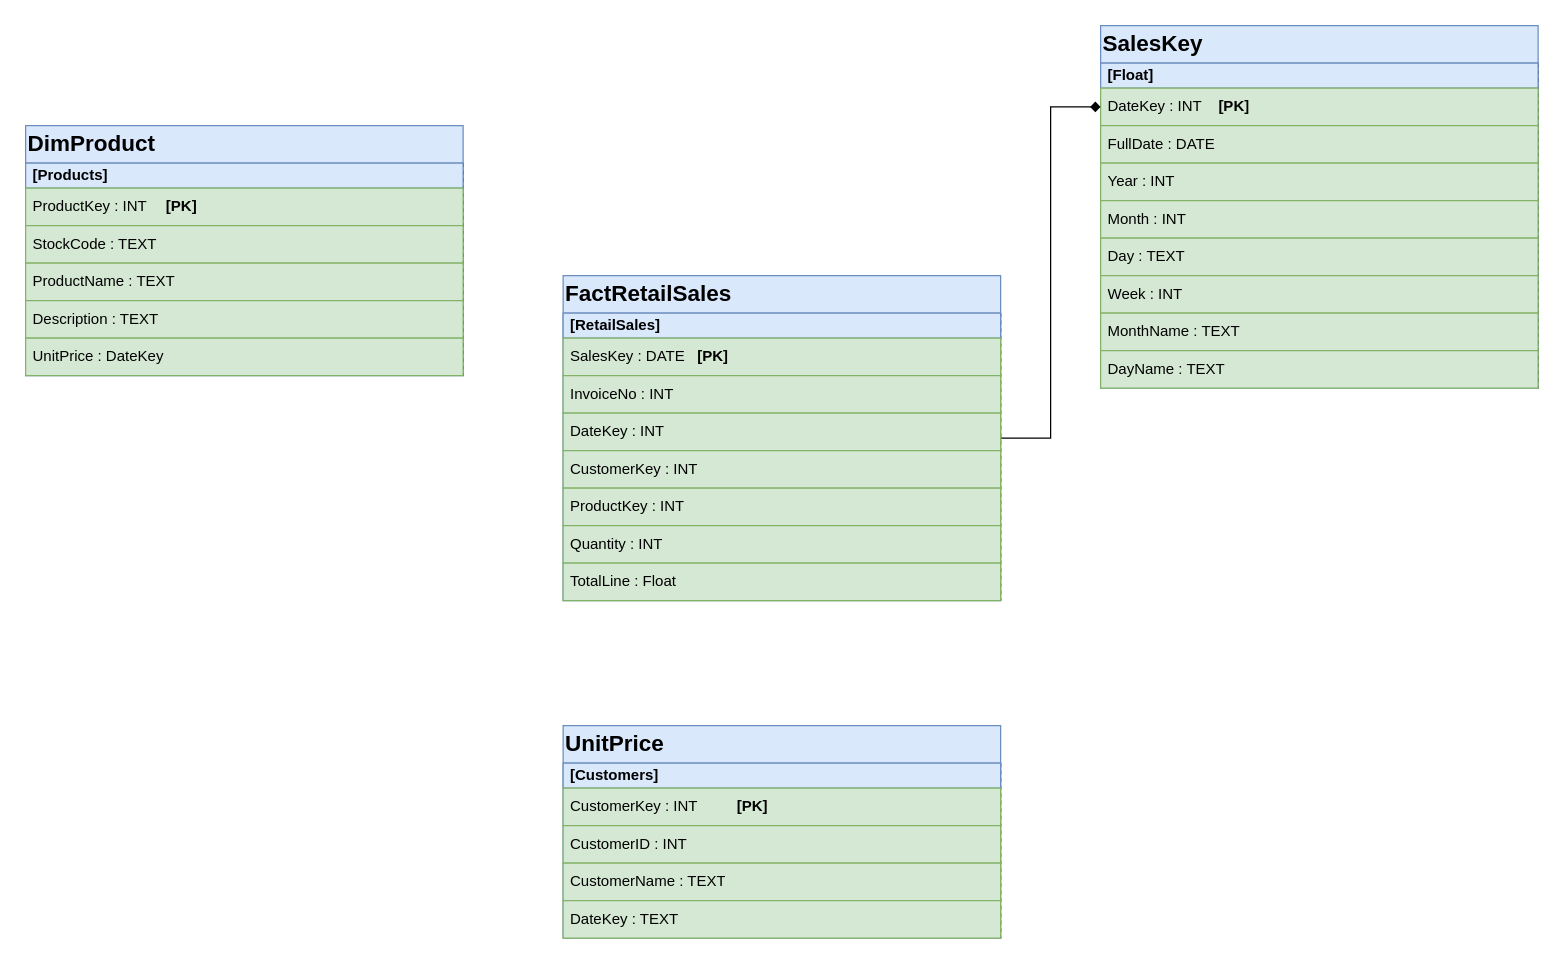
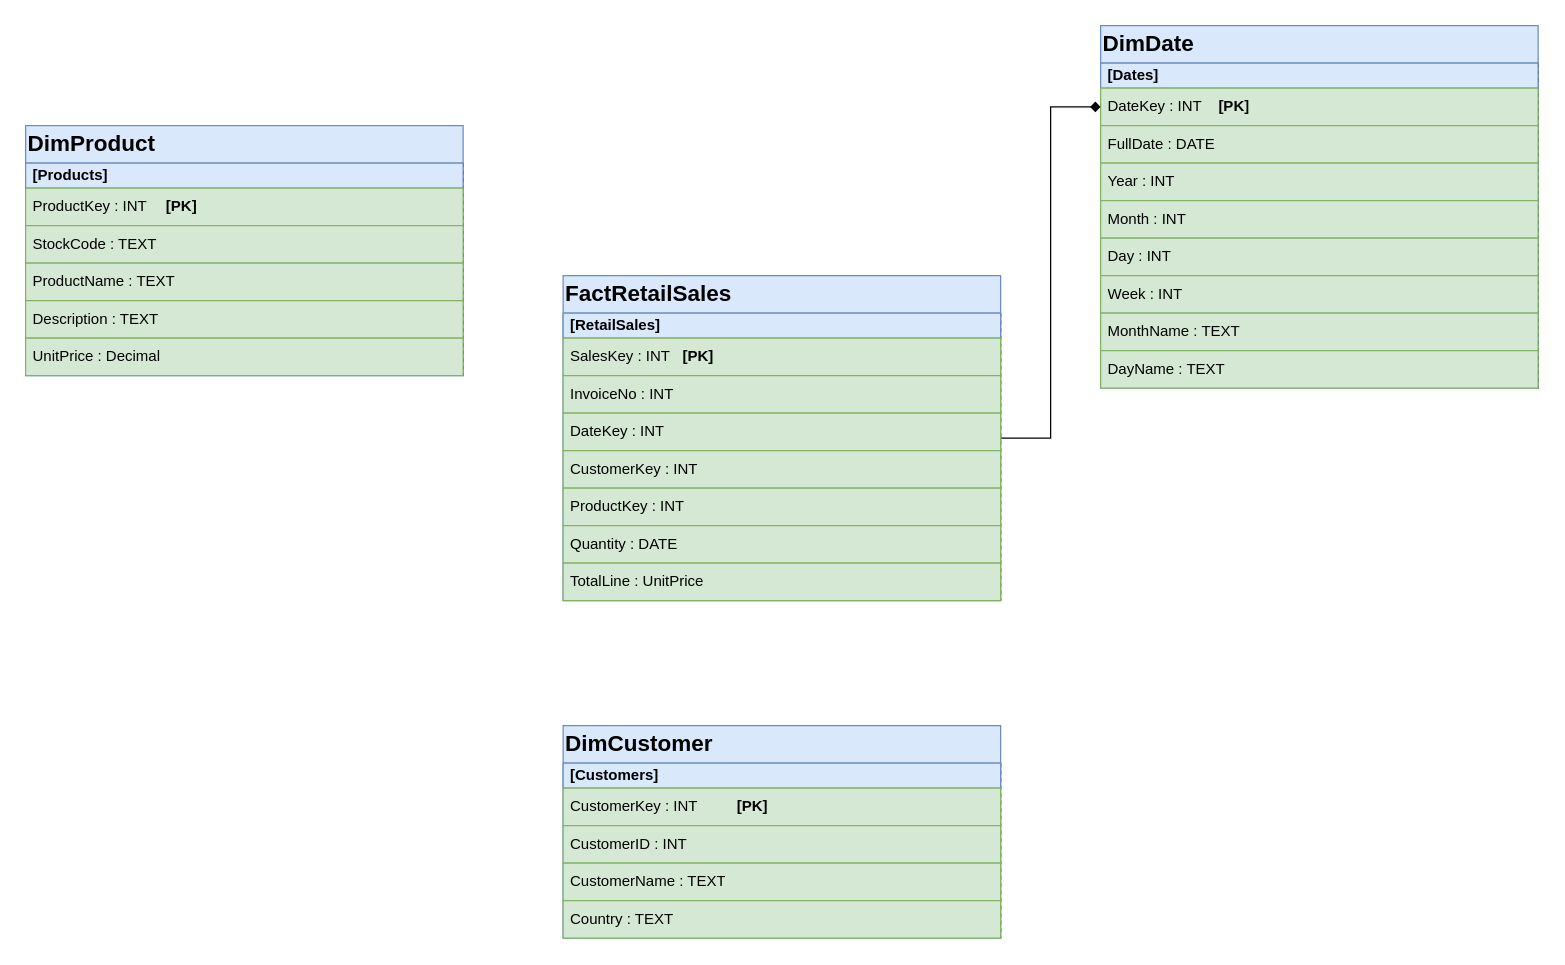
(1135, 44) -> (1131, 44)
(1136, 76) -> (1138, 76)
(1144, 257) -> (1140, 257)
(103, 357) -> (99, 357)
(653, 357) -> (649, 357)
(622, 544) -> (626, 544)
(630, 582) -> (645, 582)
(600, 744) -> (610, 744)
(624, 919) -> (624, 919)
